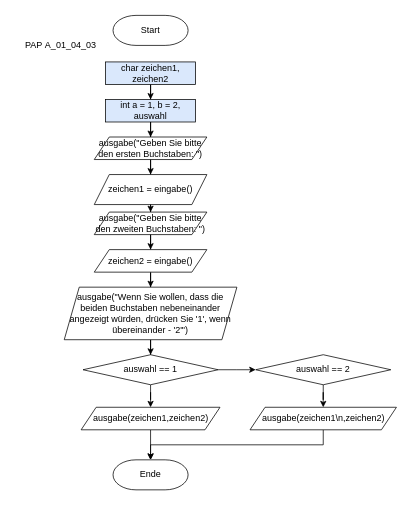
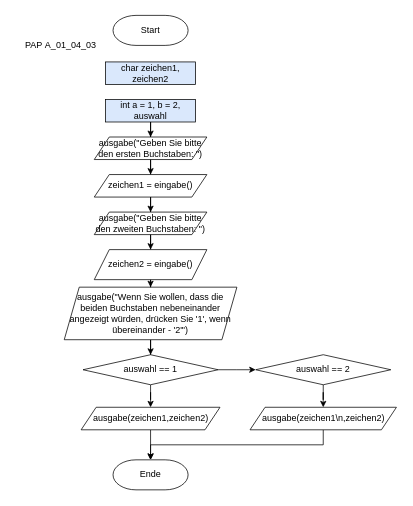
(150, 94) -> none
(150, 189) -> (150, 186)
(150, 261) -> (150, 264)
